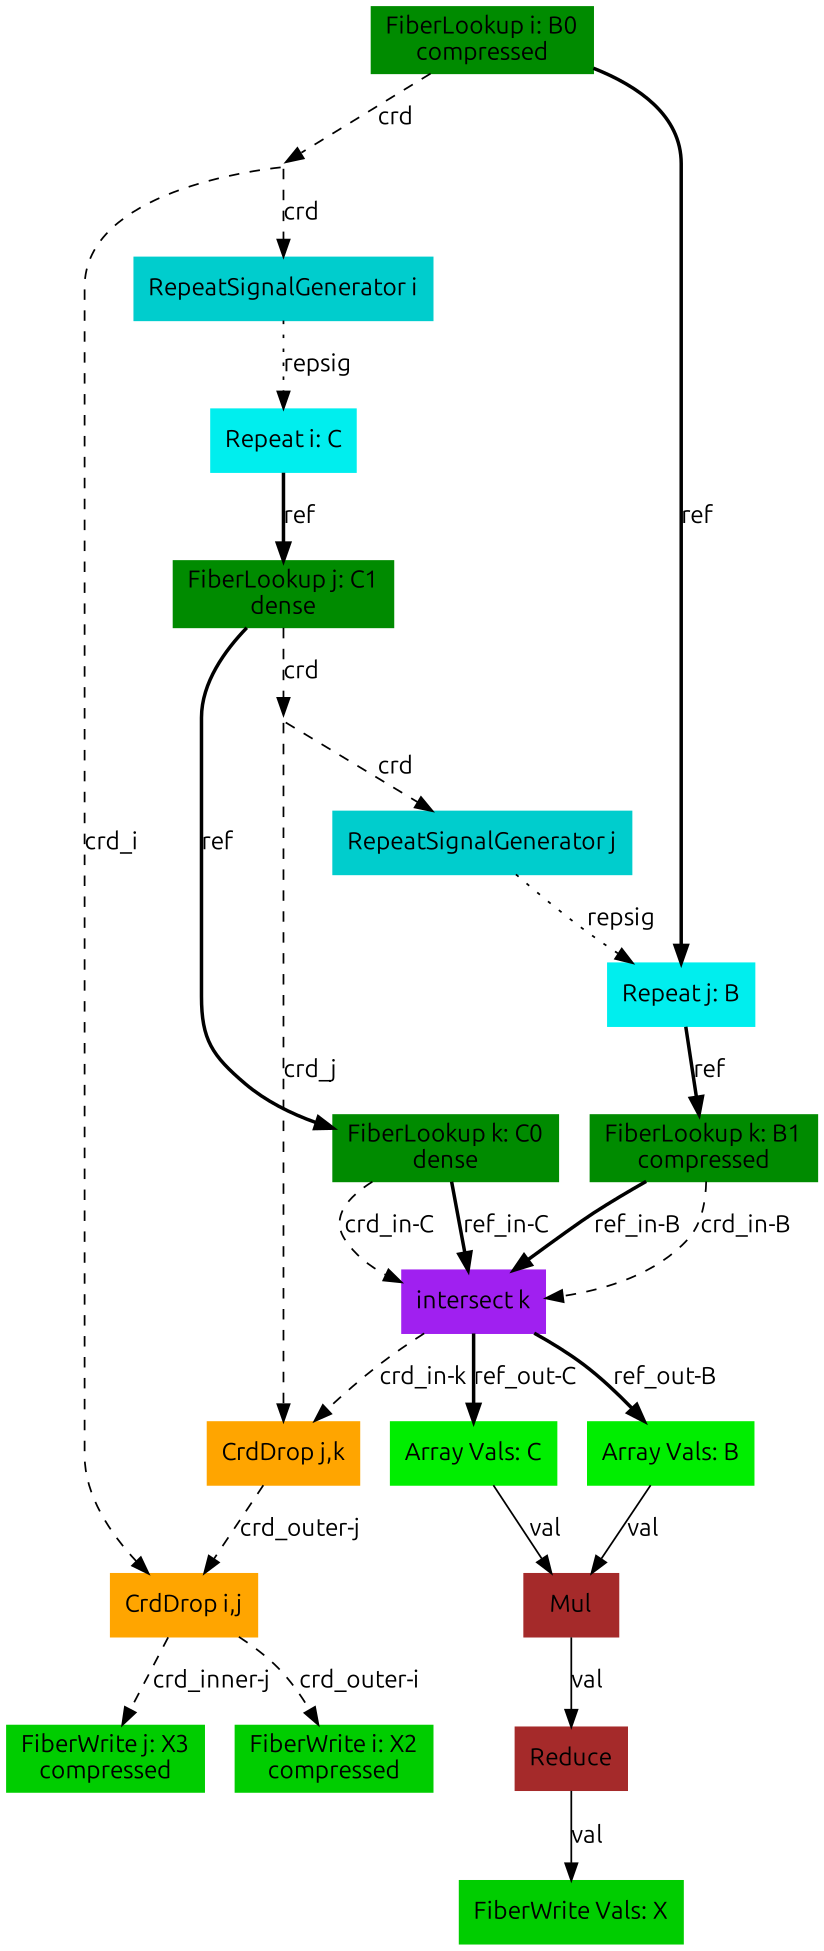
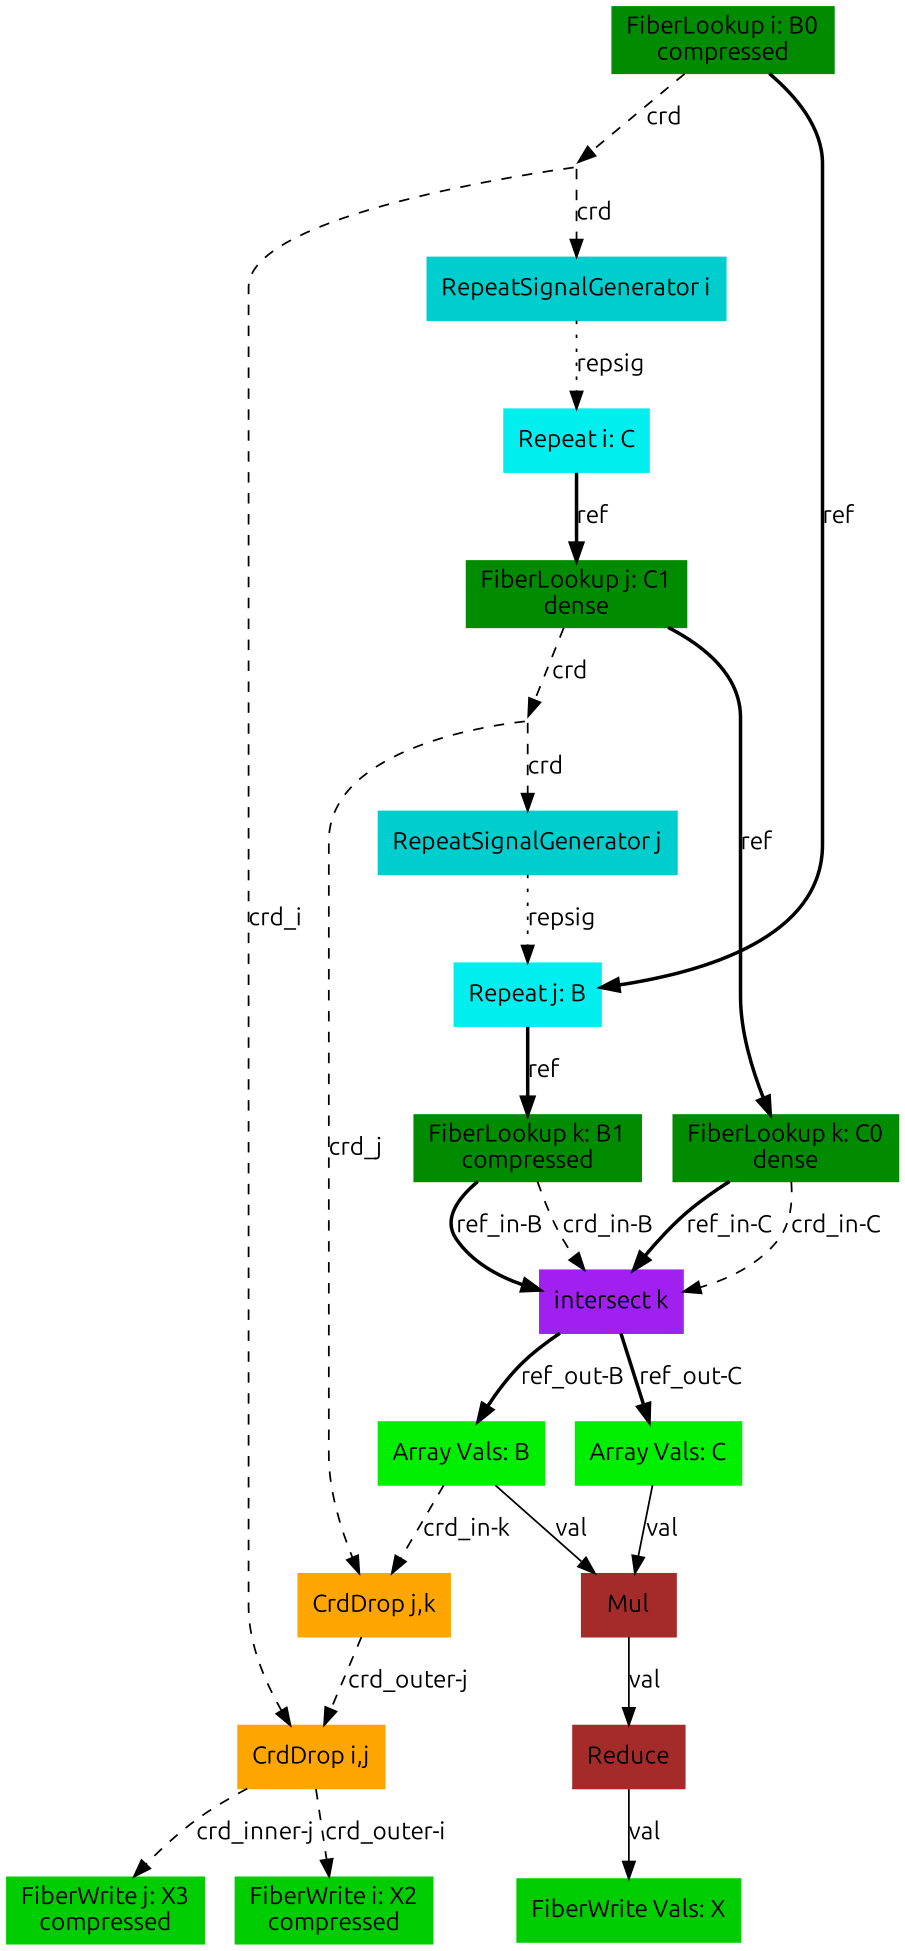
(374, 1369) -> (422, 1522)
